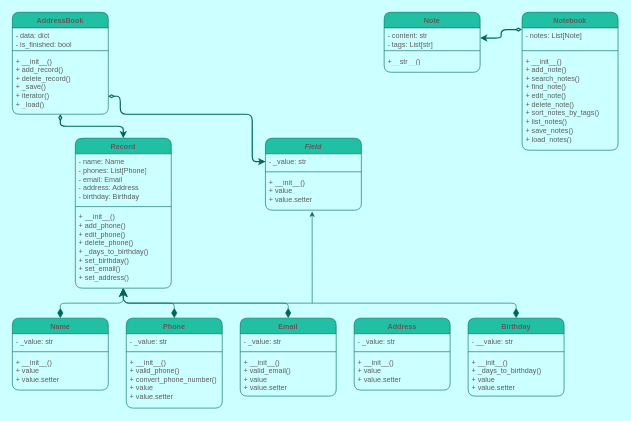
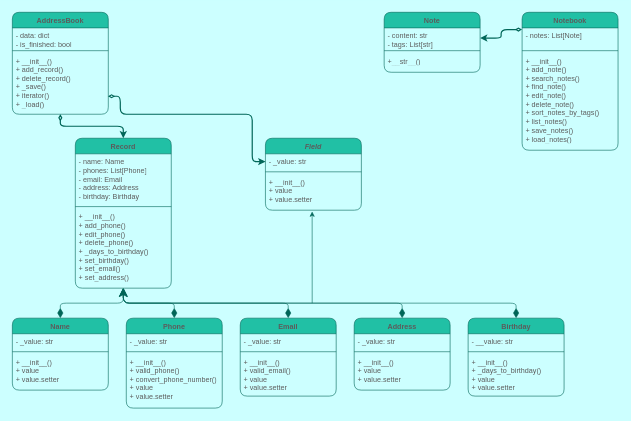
none -> (402, 306)
